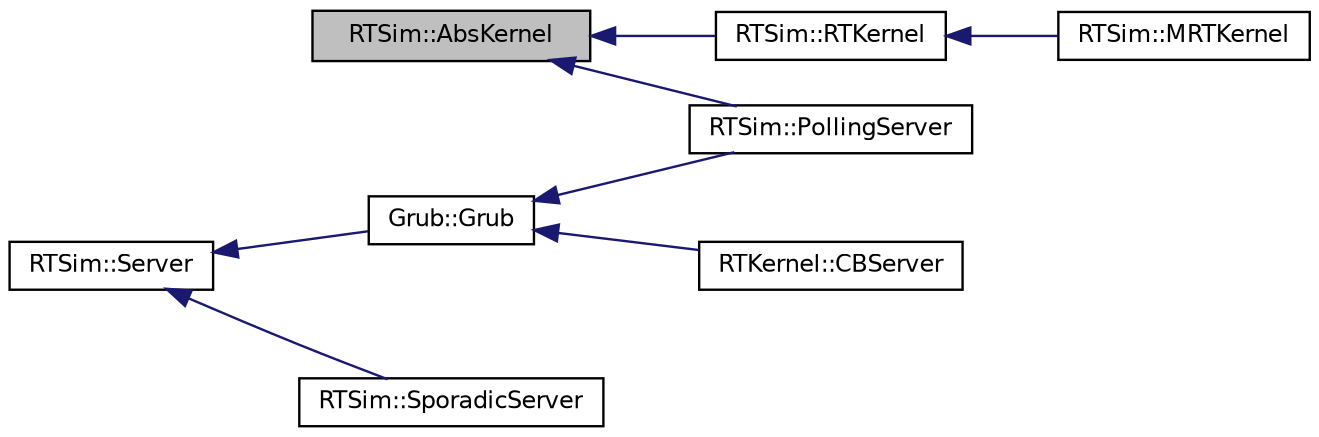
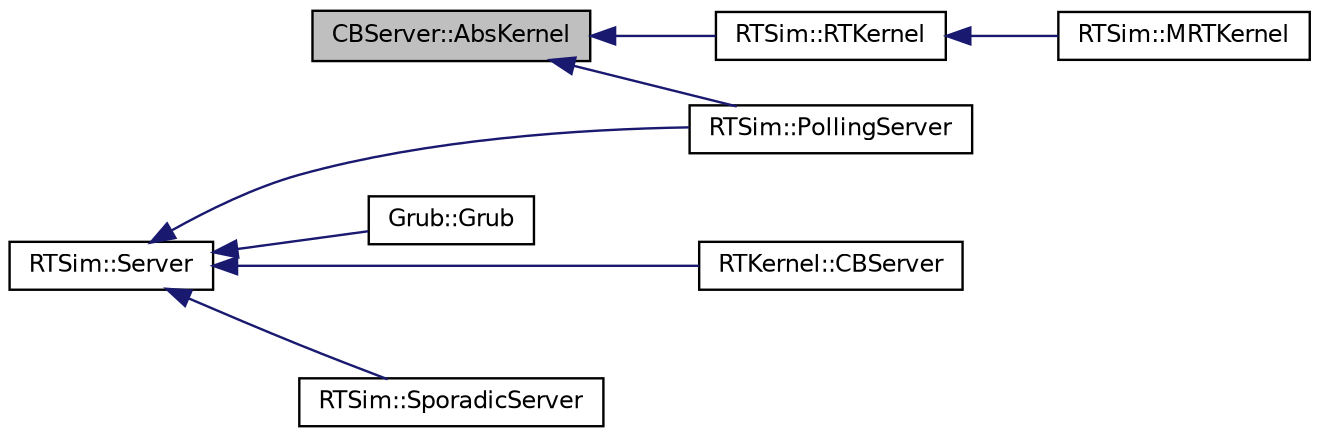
(451, 36) -> (451, 36)
(646, 174) -> (424, 149)
(629, 242) -> (468, 266)
